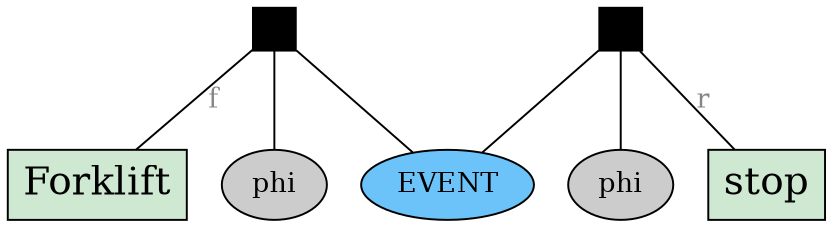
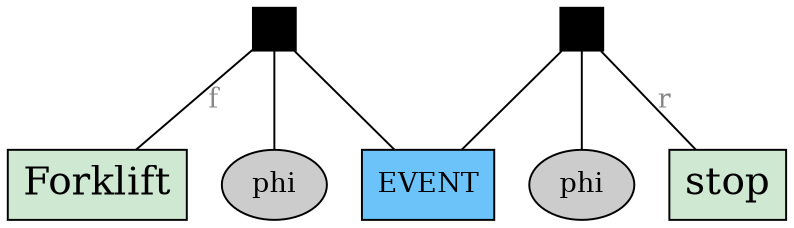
(448, 185) -> (428, 185)
